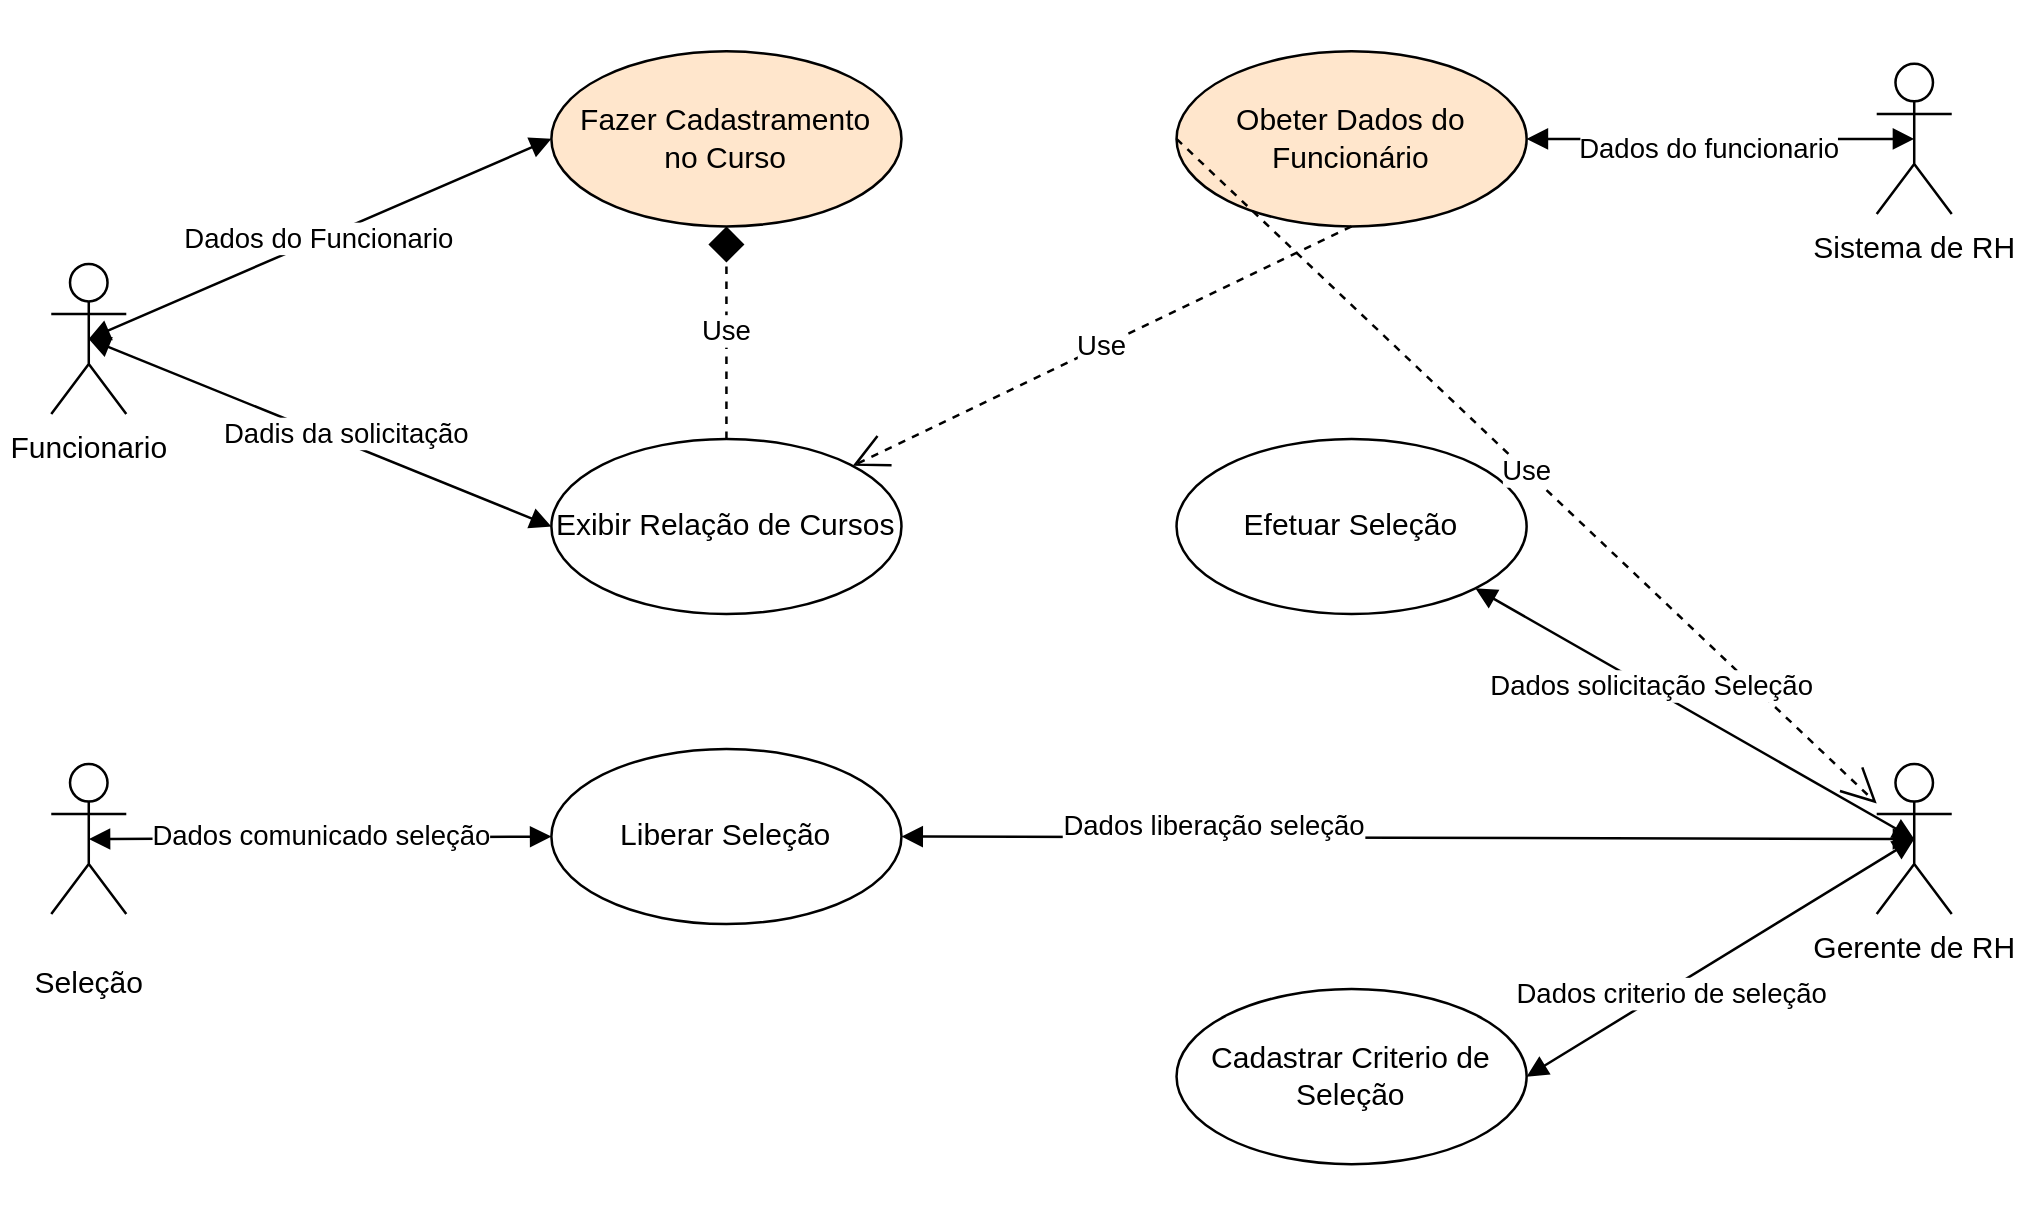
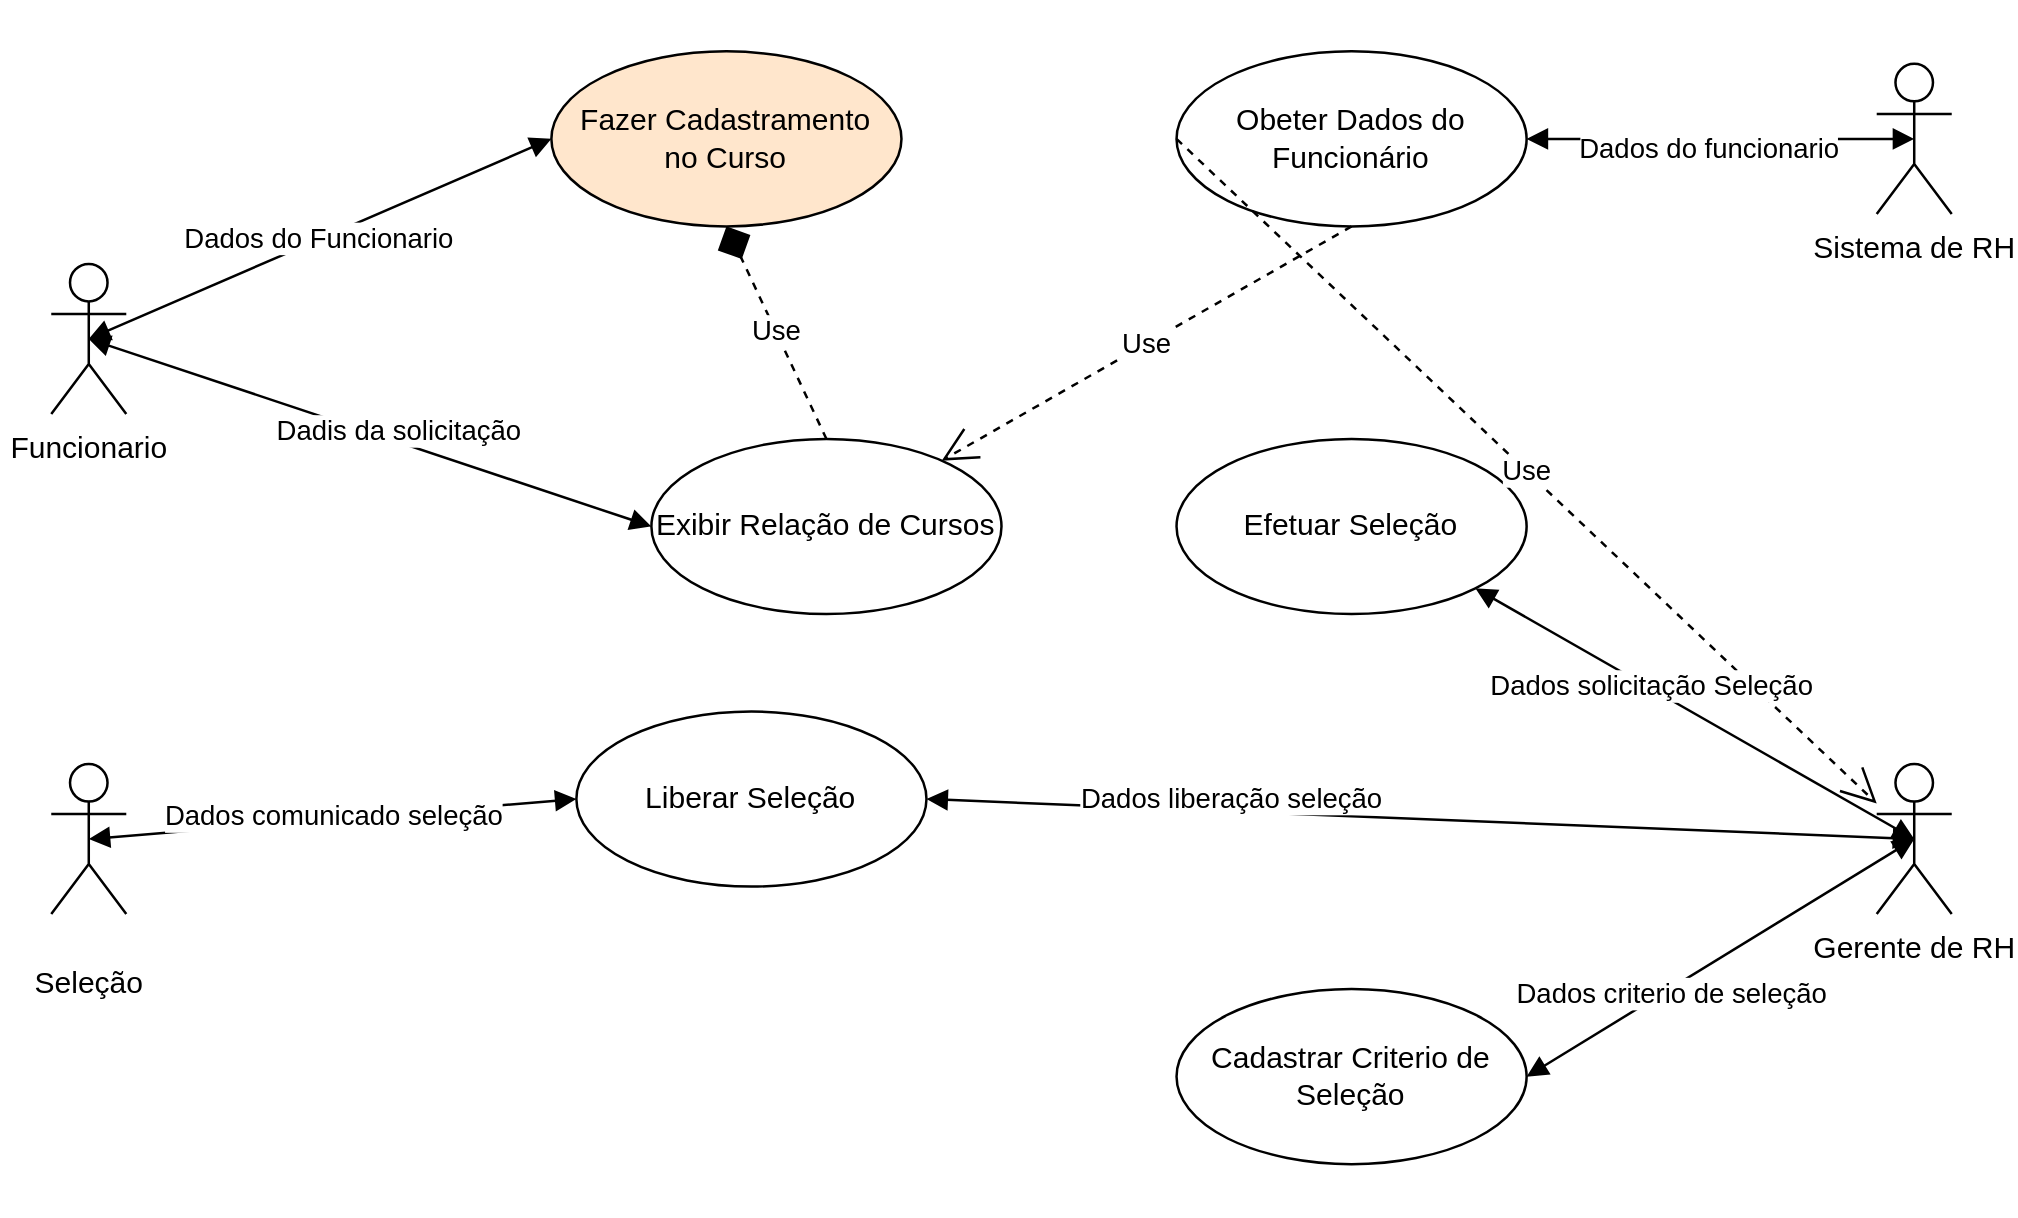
(1351, 139) -> (1351, 139)
(726, 526) -> (826, 526)
(726, 836) -> (751, 799)
